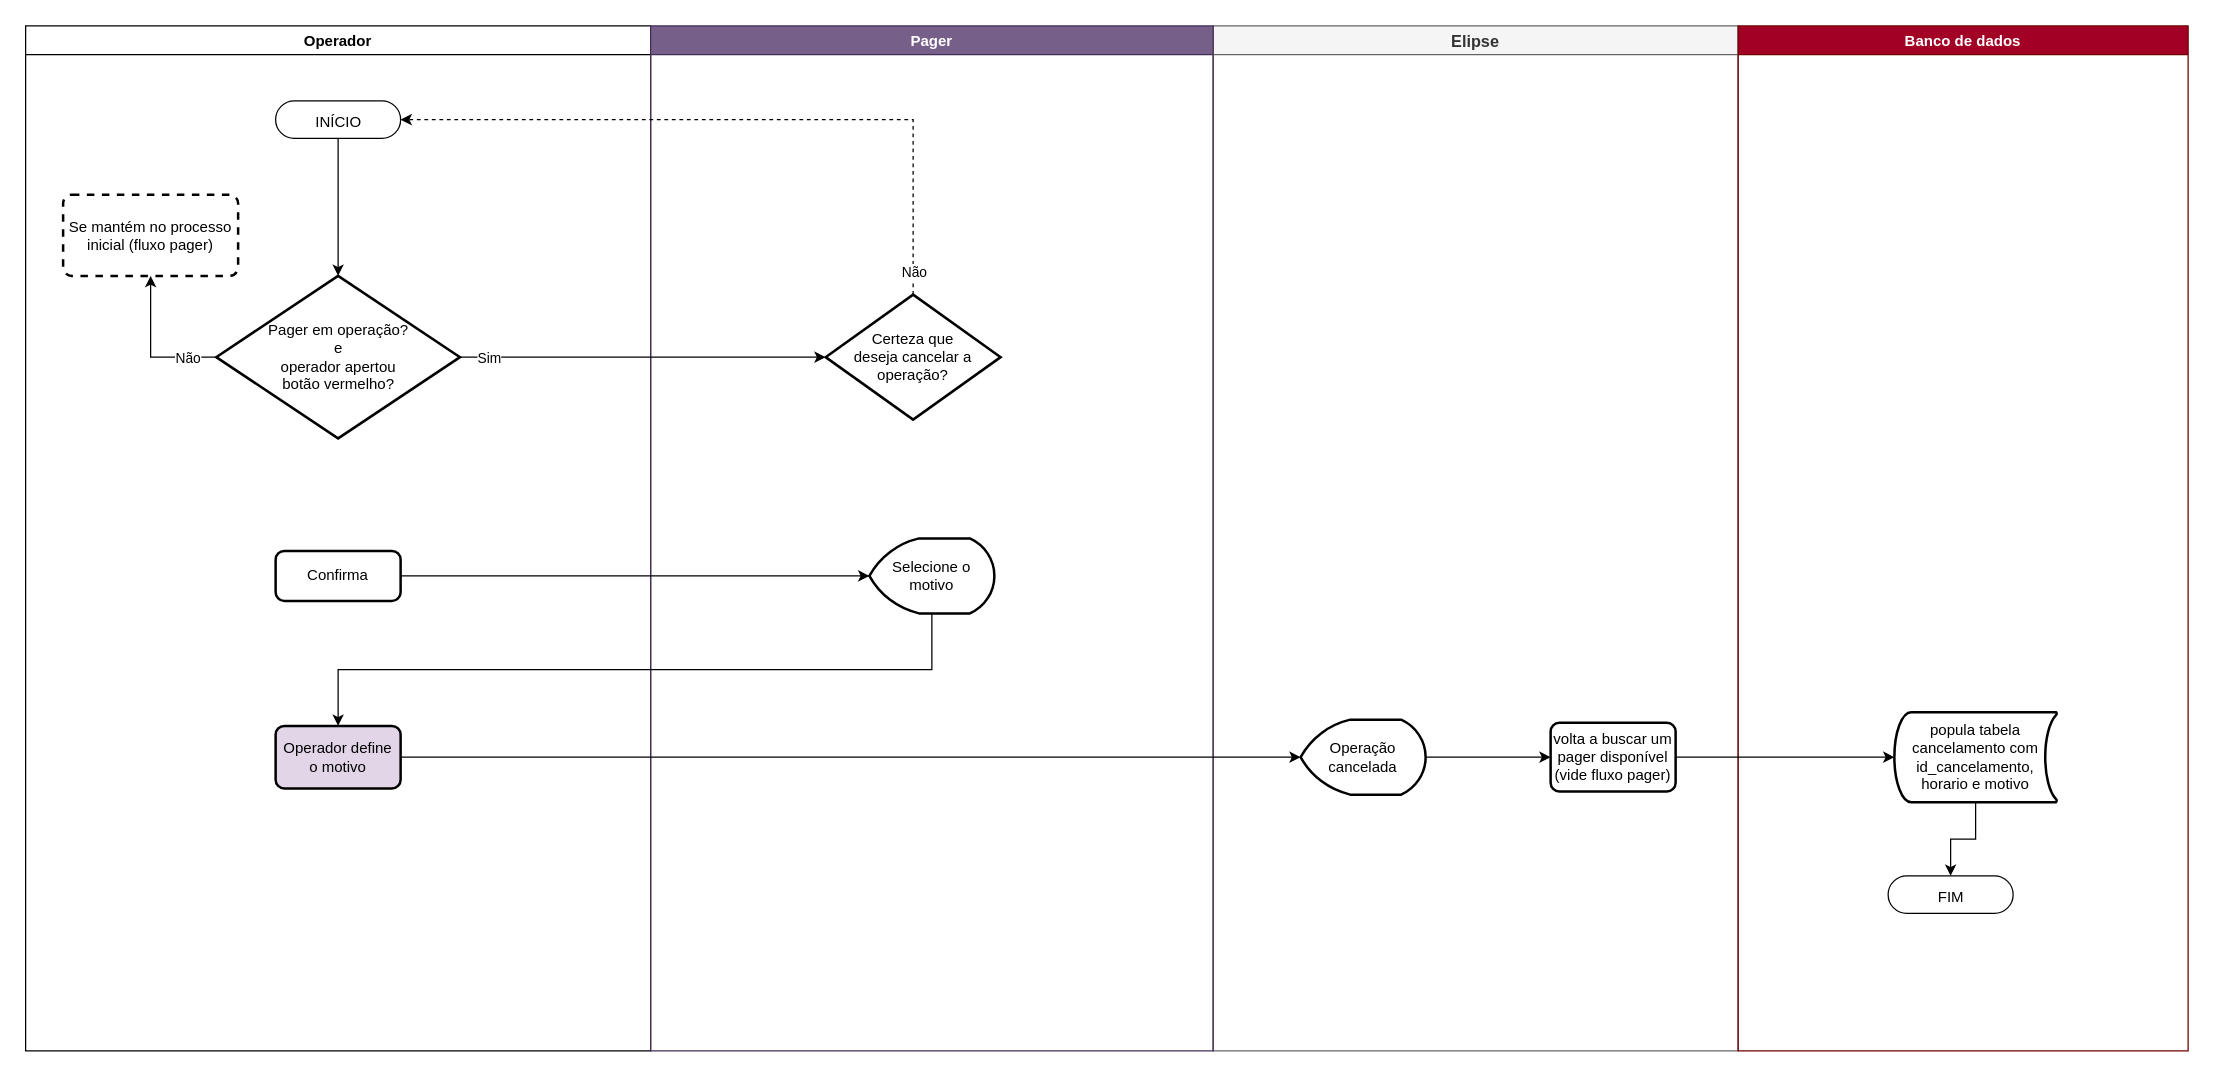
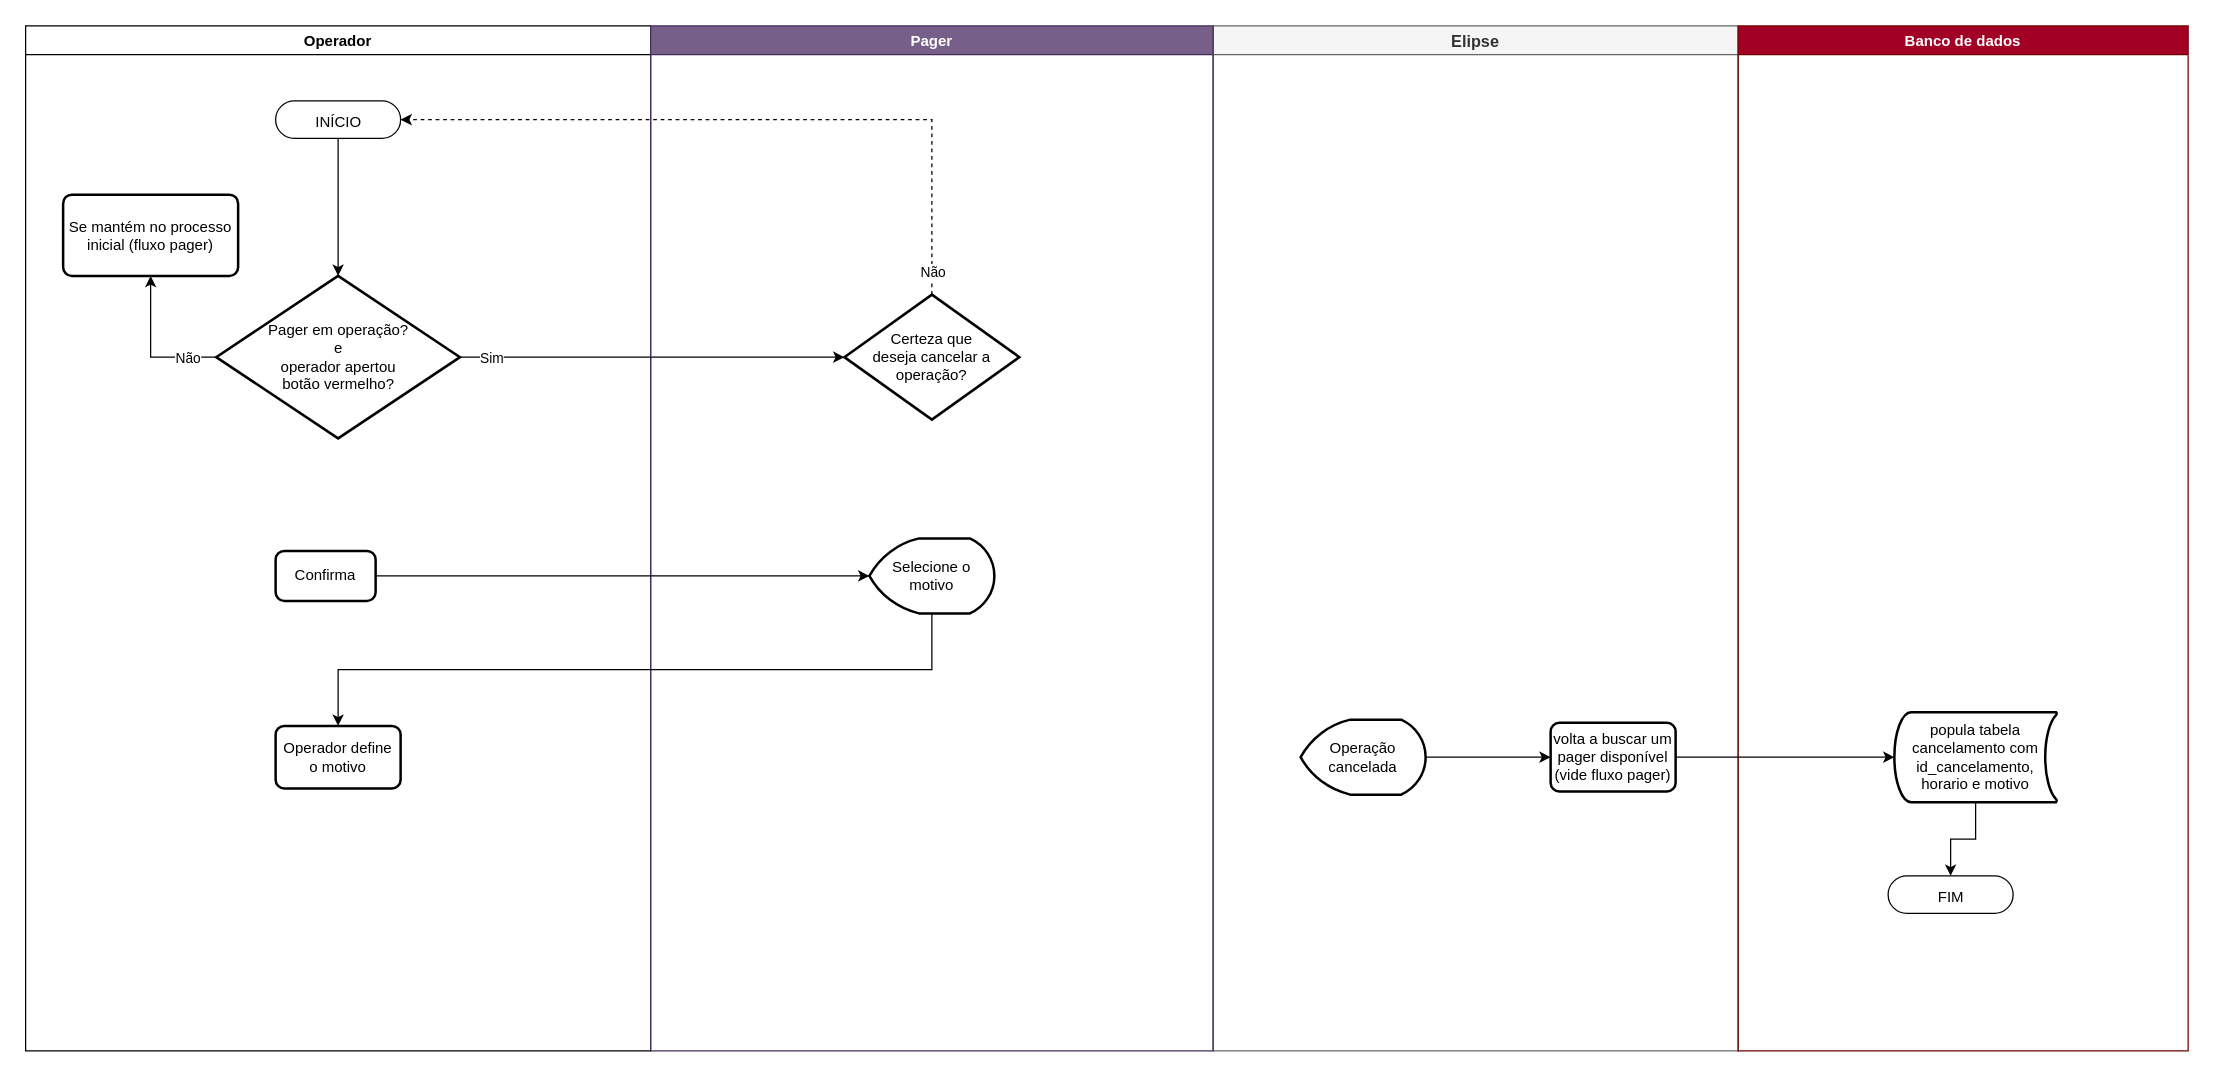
(151, 235) -> (151, 235)
(913, 357) -> (932, 357)
(338, 576) -> (326, 576)
(338, 757) -> (338, 757)
(847, 757) -> none
